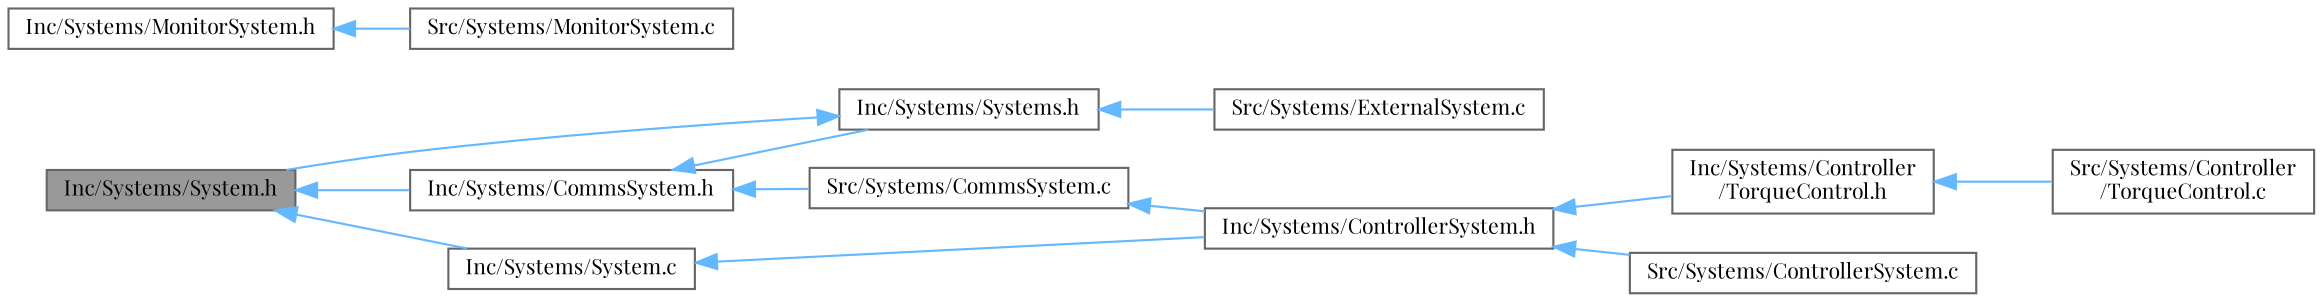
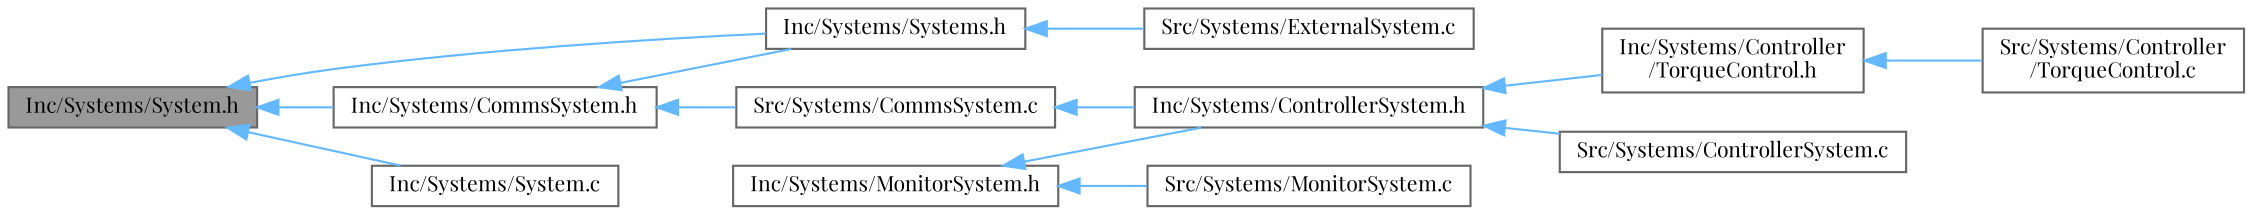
(551, 137) -> (507, 51)
(961, 249) -> (1113, 145)
